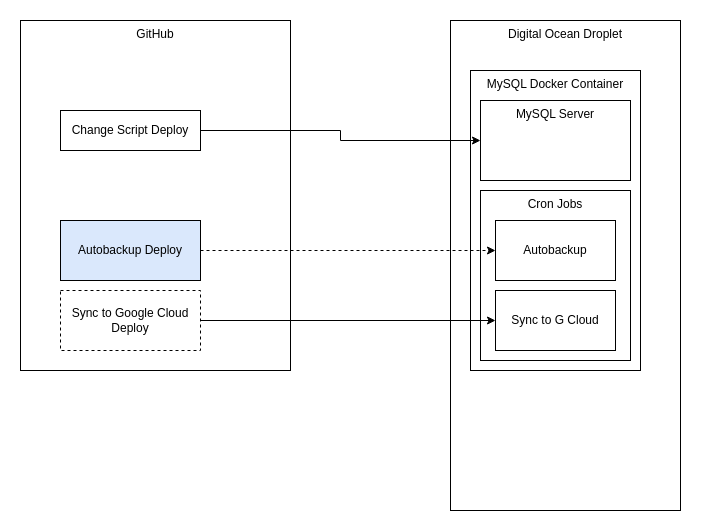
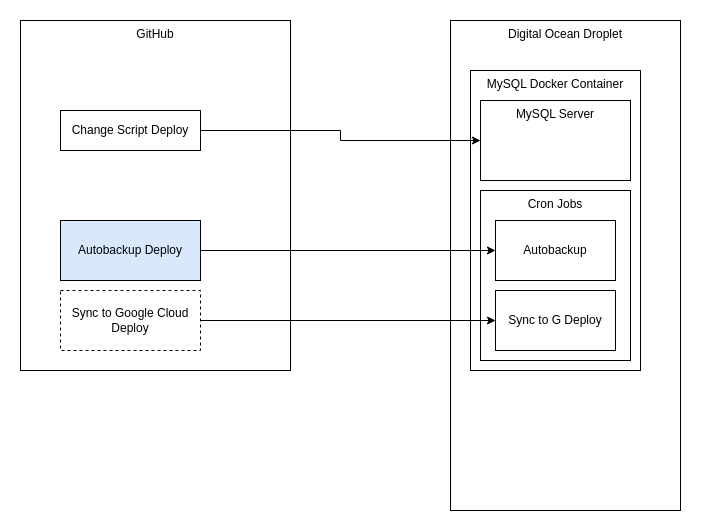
(345, 251) -> (345, 251)
(556, 321) -> (556, 321)
